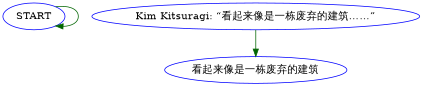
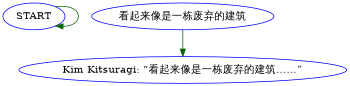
(256, 40) -> (183, 40)
